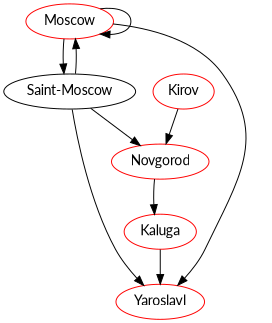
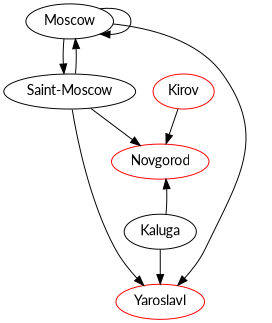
(70, 21) -> (70, 21)
(154, 192) -> (167, 202)
(160, 232) -> (160, 232)
